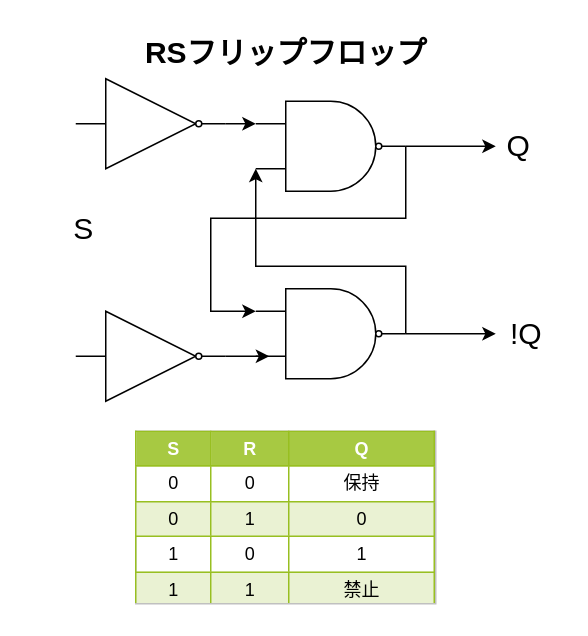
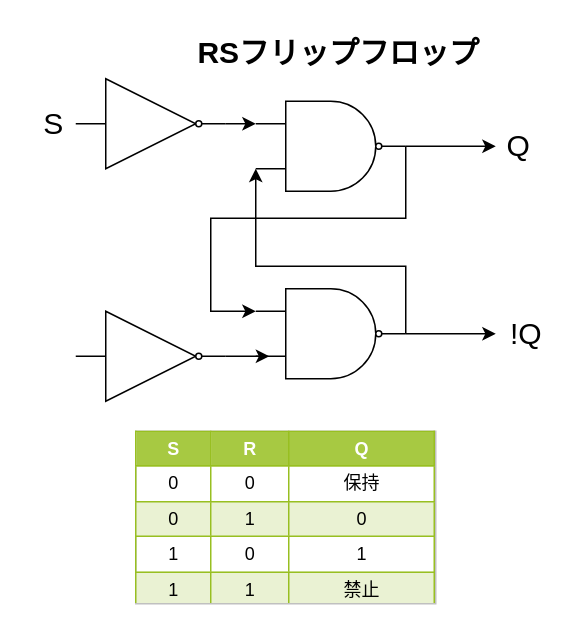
(286, 46) -> (338, 46)
(83, 221) -> (53, 116)
